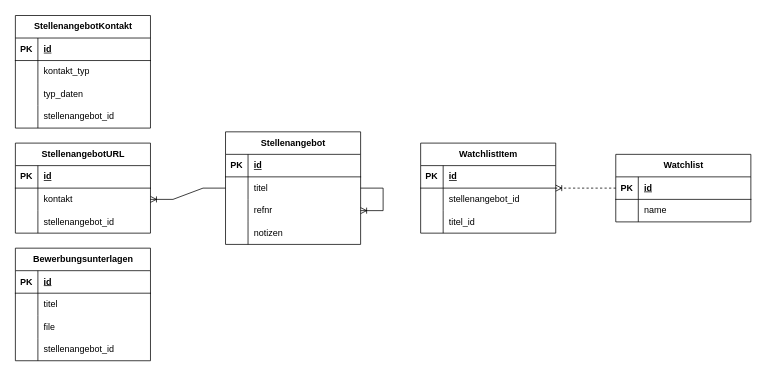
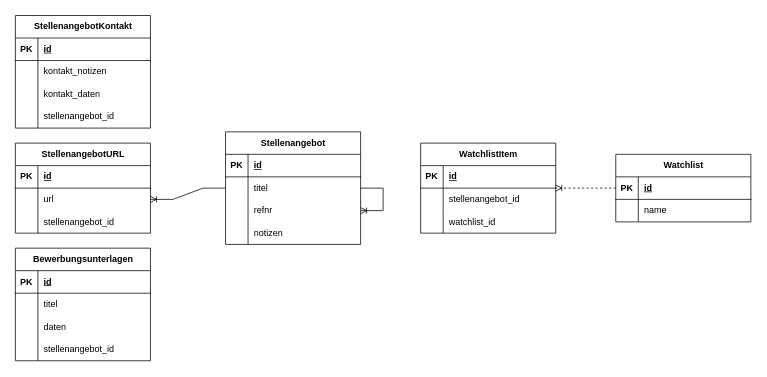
(72, 72) -> (81, 72)
(67, 94) -> (77, 94)
(62, 199) -> (50, 199)
(466, 222) -> (476, 222)
(52, 327) -> (56, 327)
